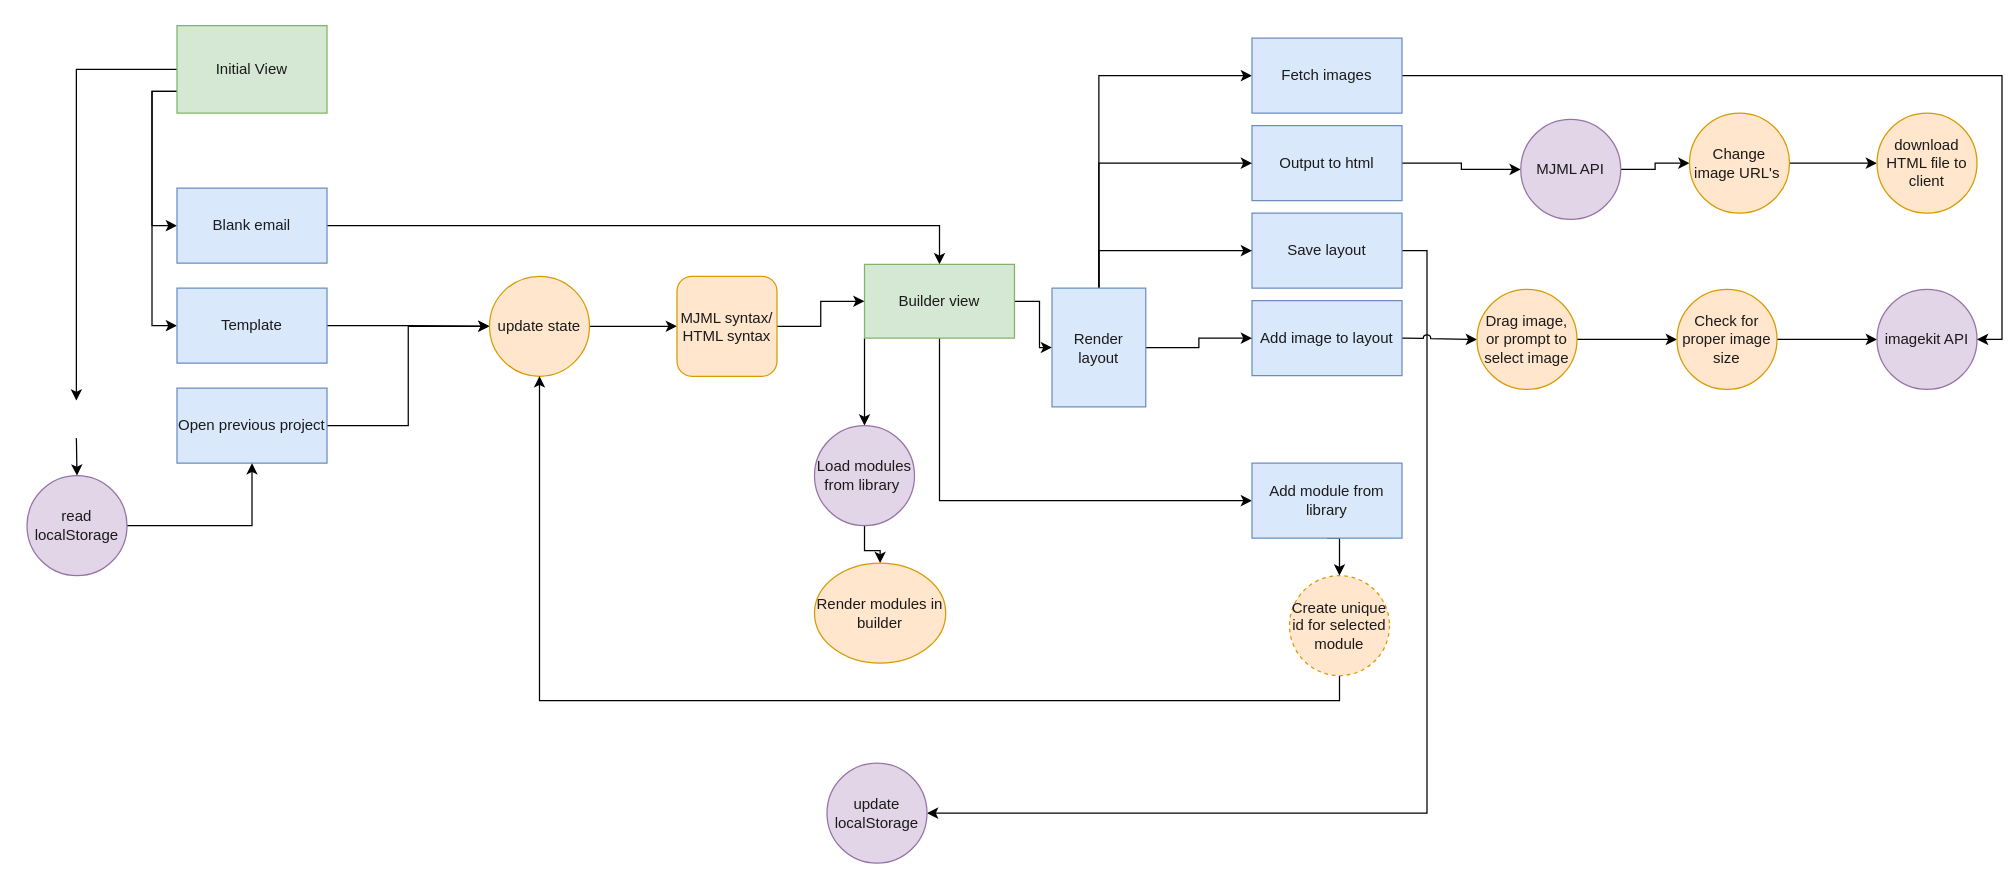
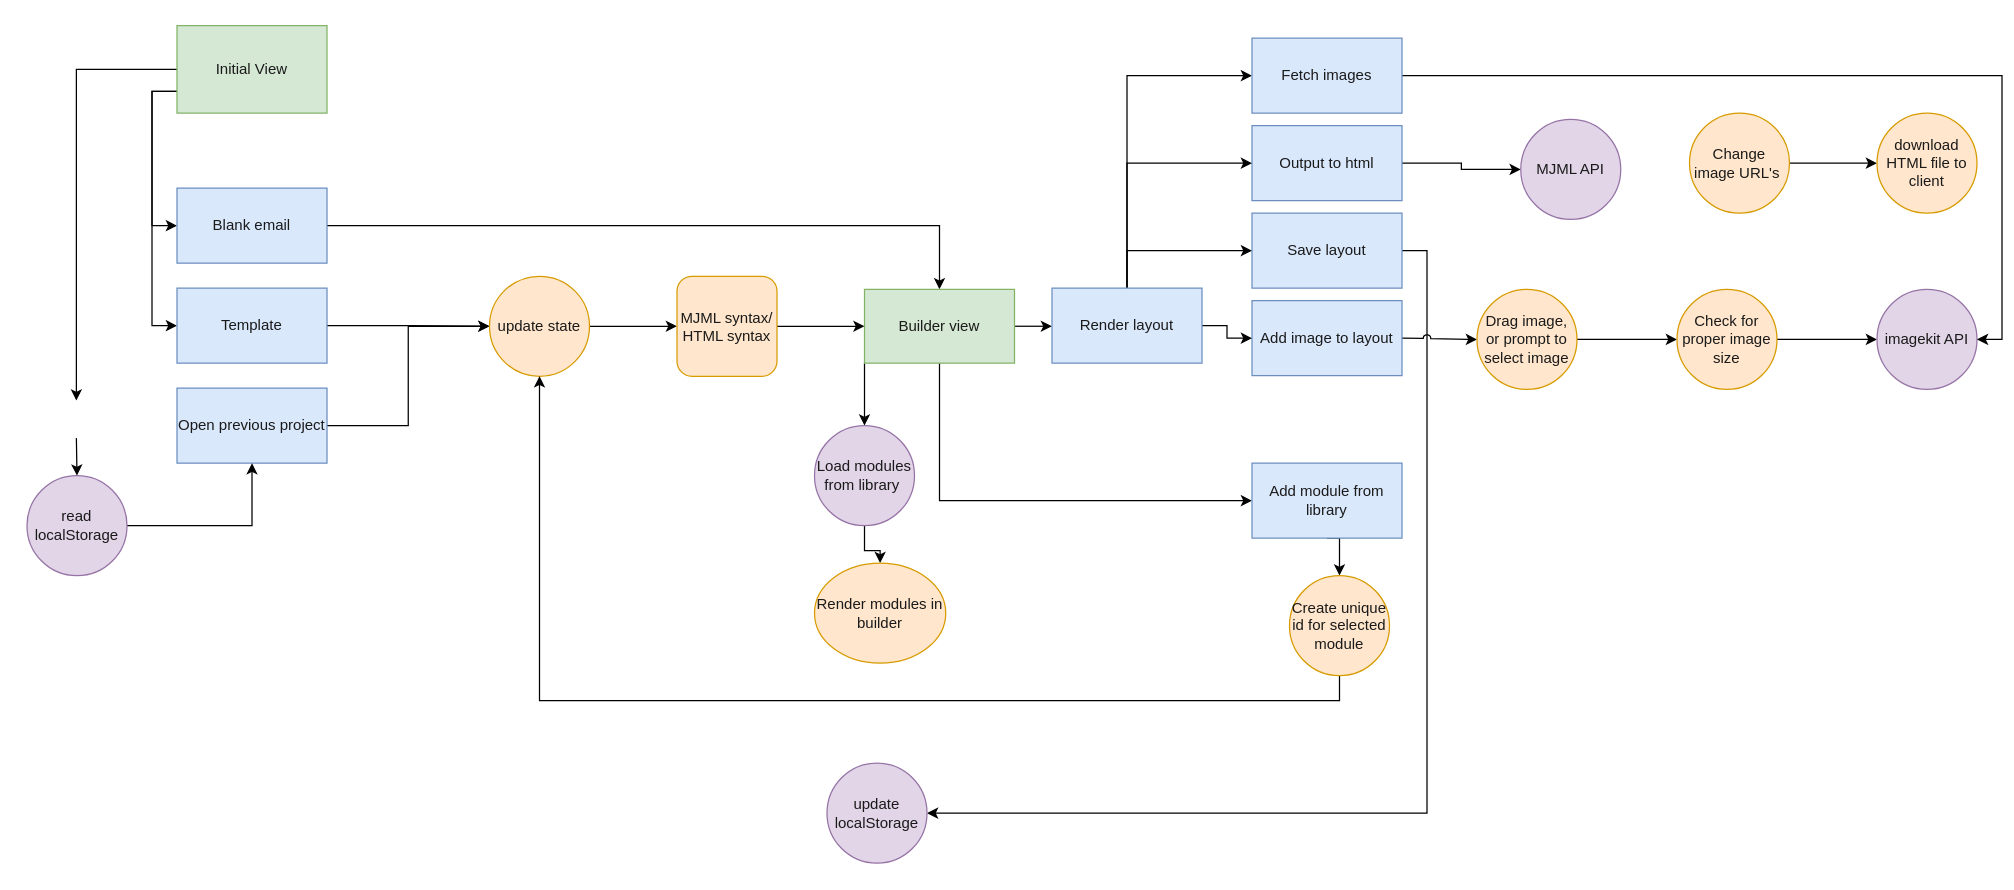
(1654, 169) -> none
(939, 301) -> (939, 326)
(1099, 348) -> (1127, 326)
(1339, 626) -> (1339, 626)
